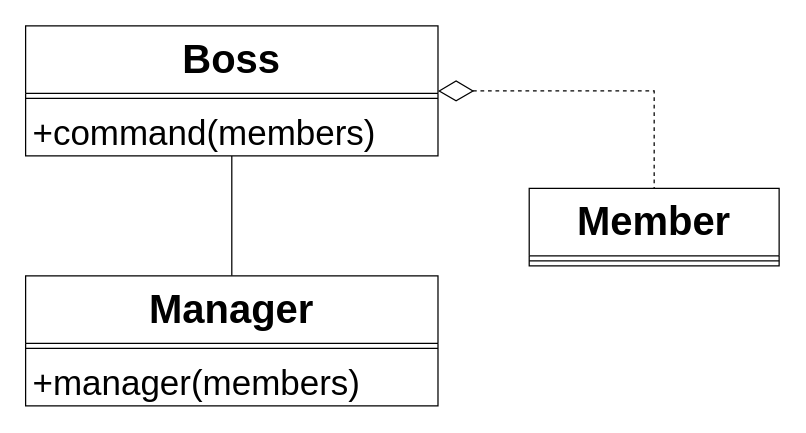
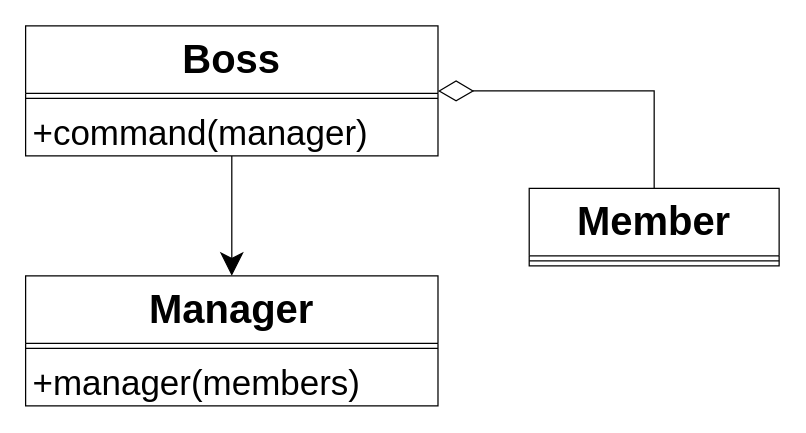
(613, 91) -> (613, 91)
(199, 133) -> (199, 133)
(232, 264) -> (232, 256)
